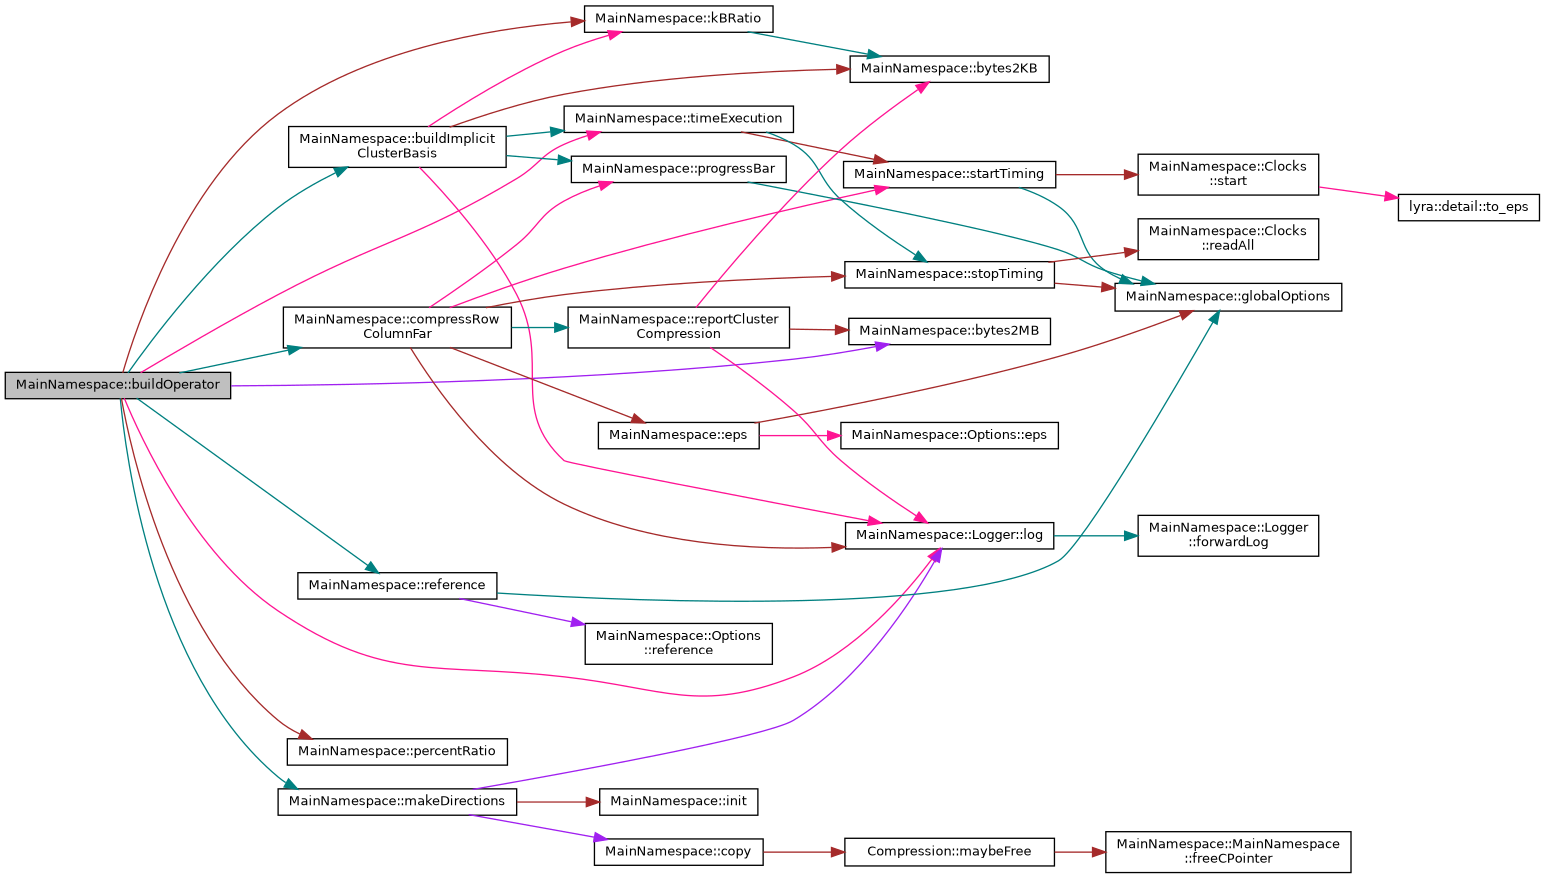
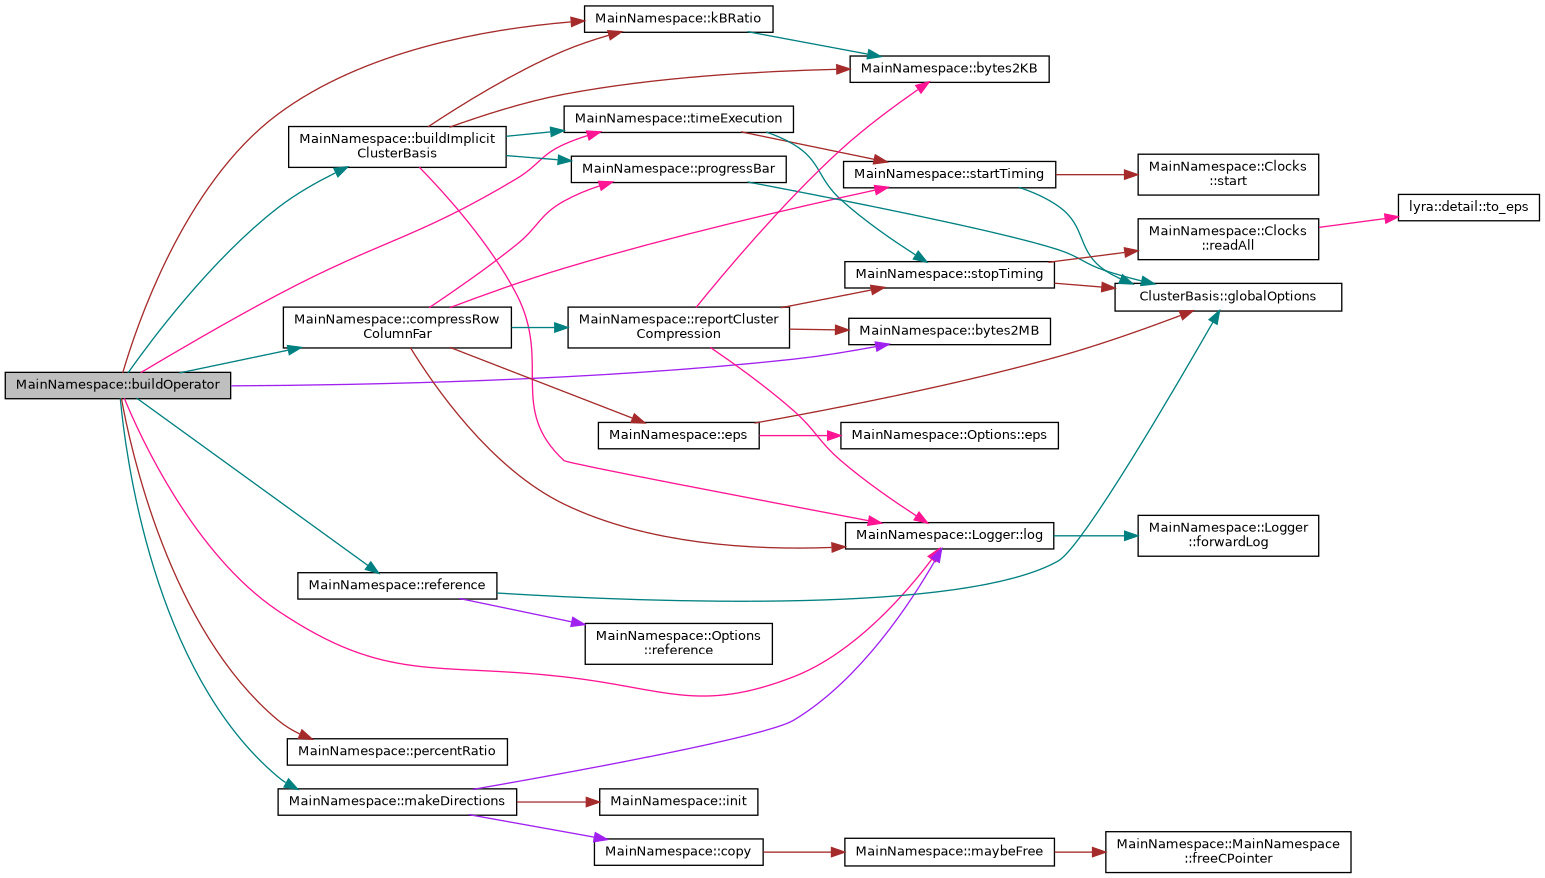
(515, 74) -> (515, 74)
(1352, 192) -> (1352, 223)
(658, 285) -> (826, 299)
(1228, 297) -> (1228, 297)
(950, 852) -> (950, 852)
